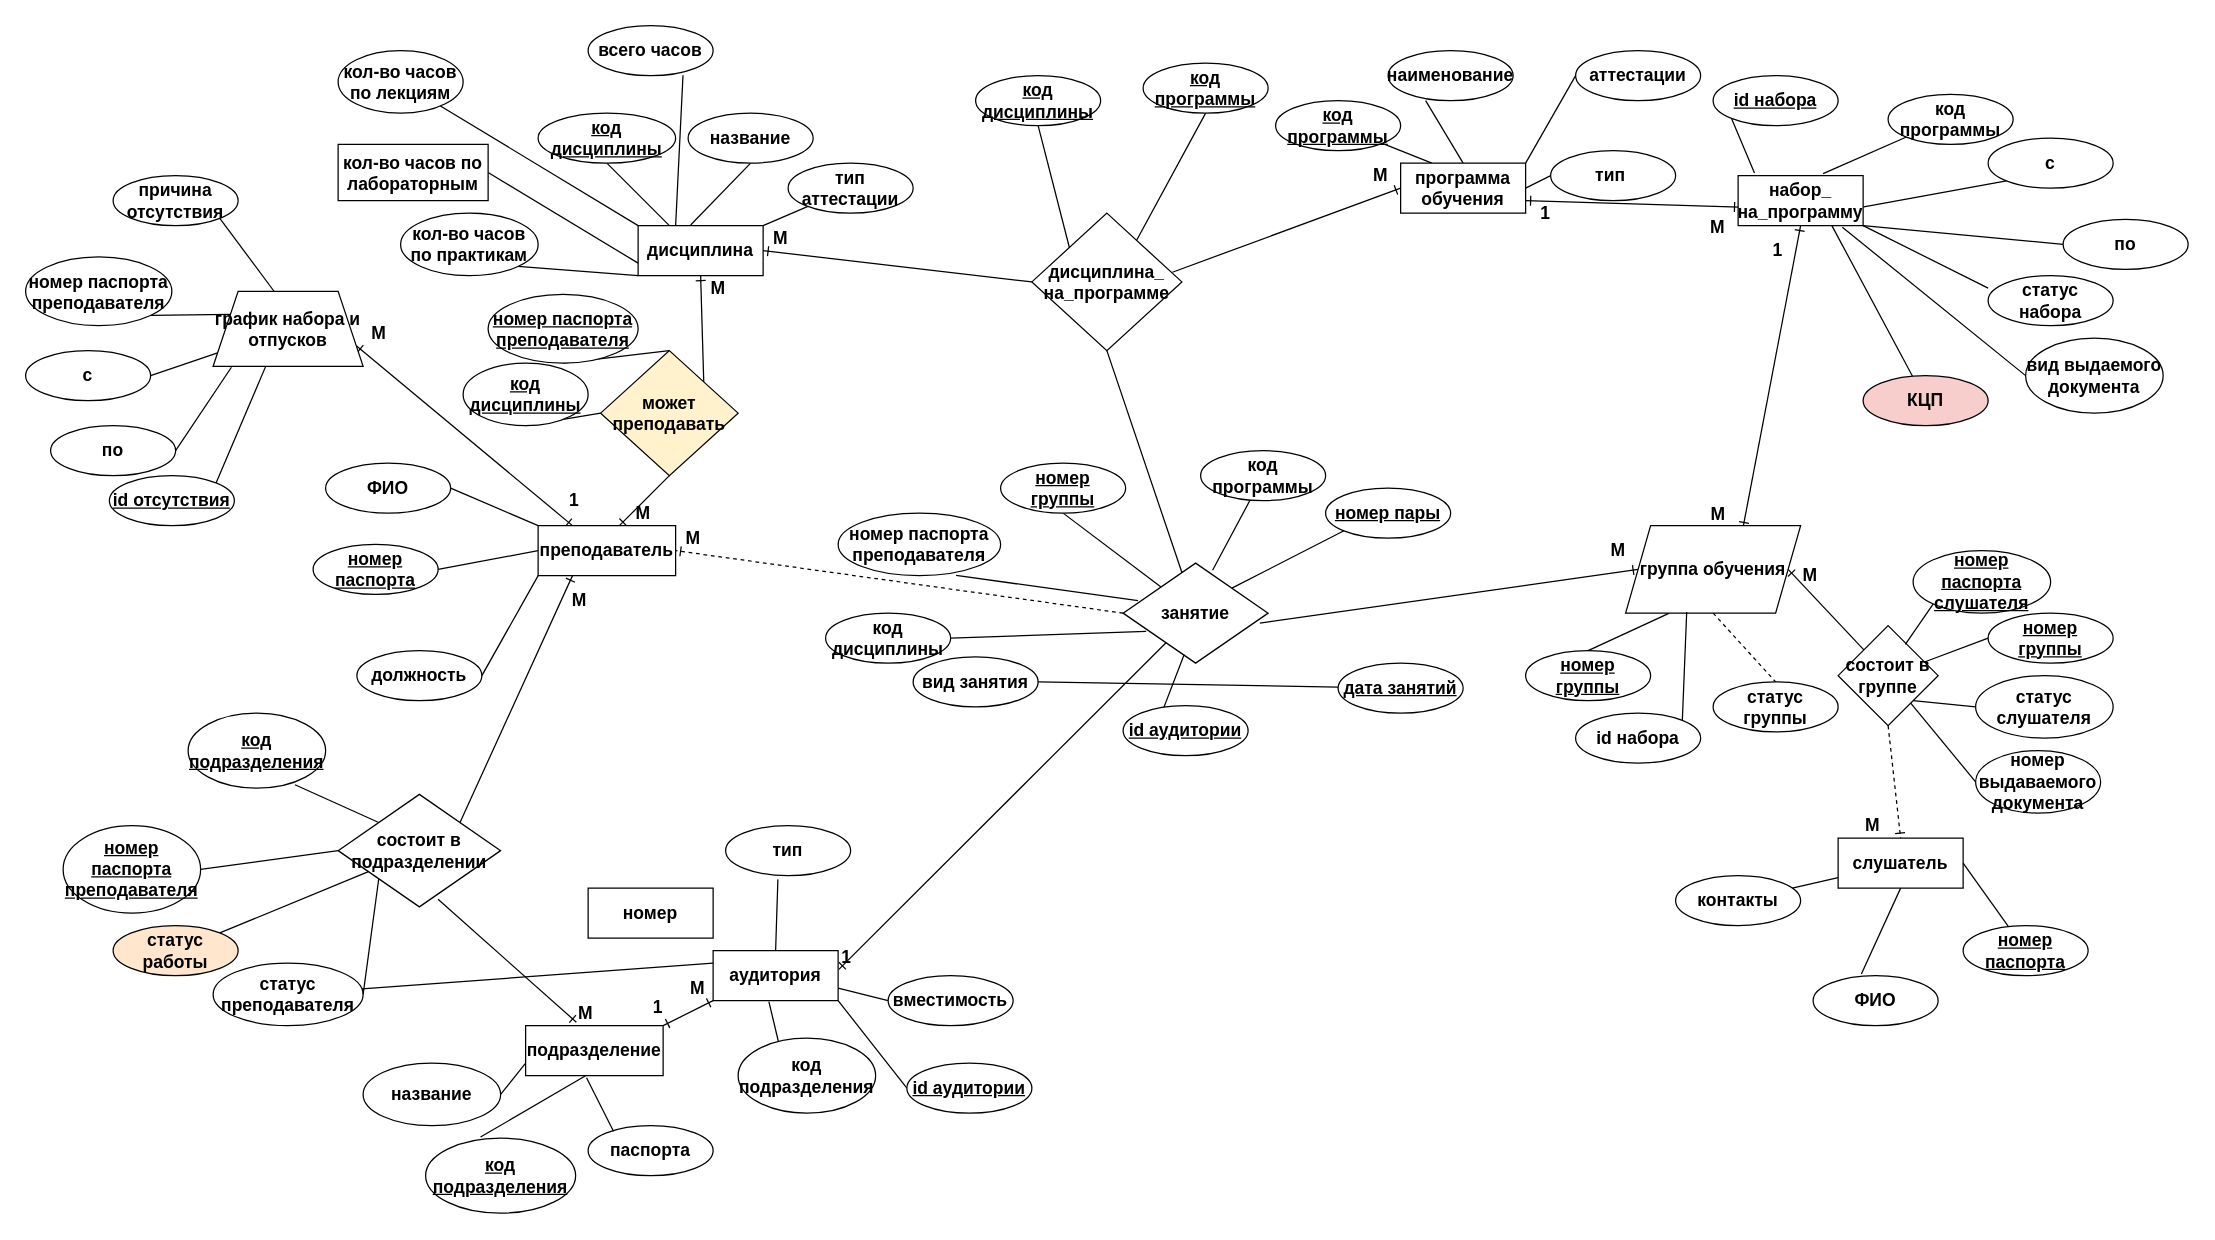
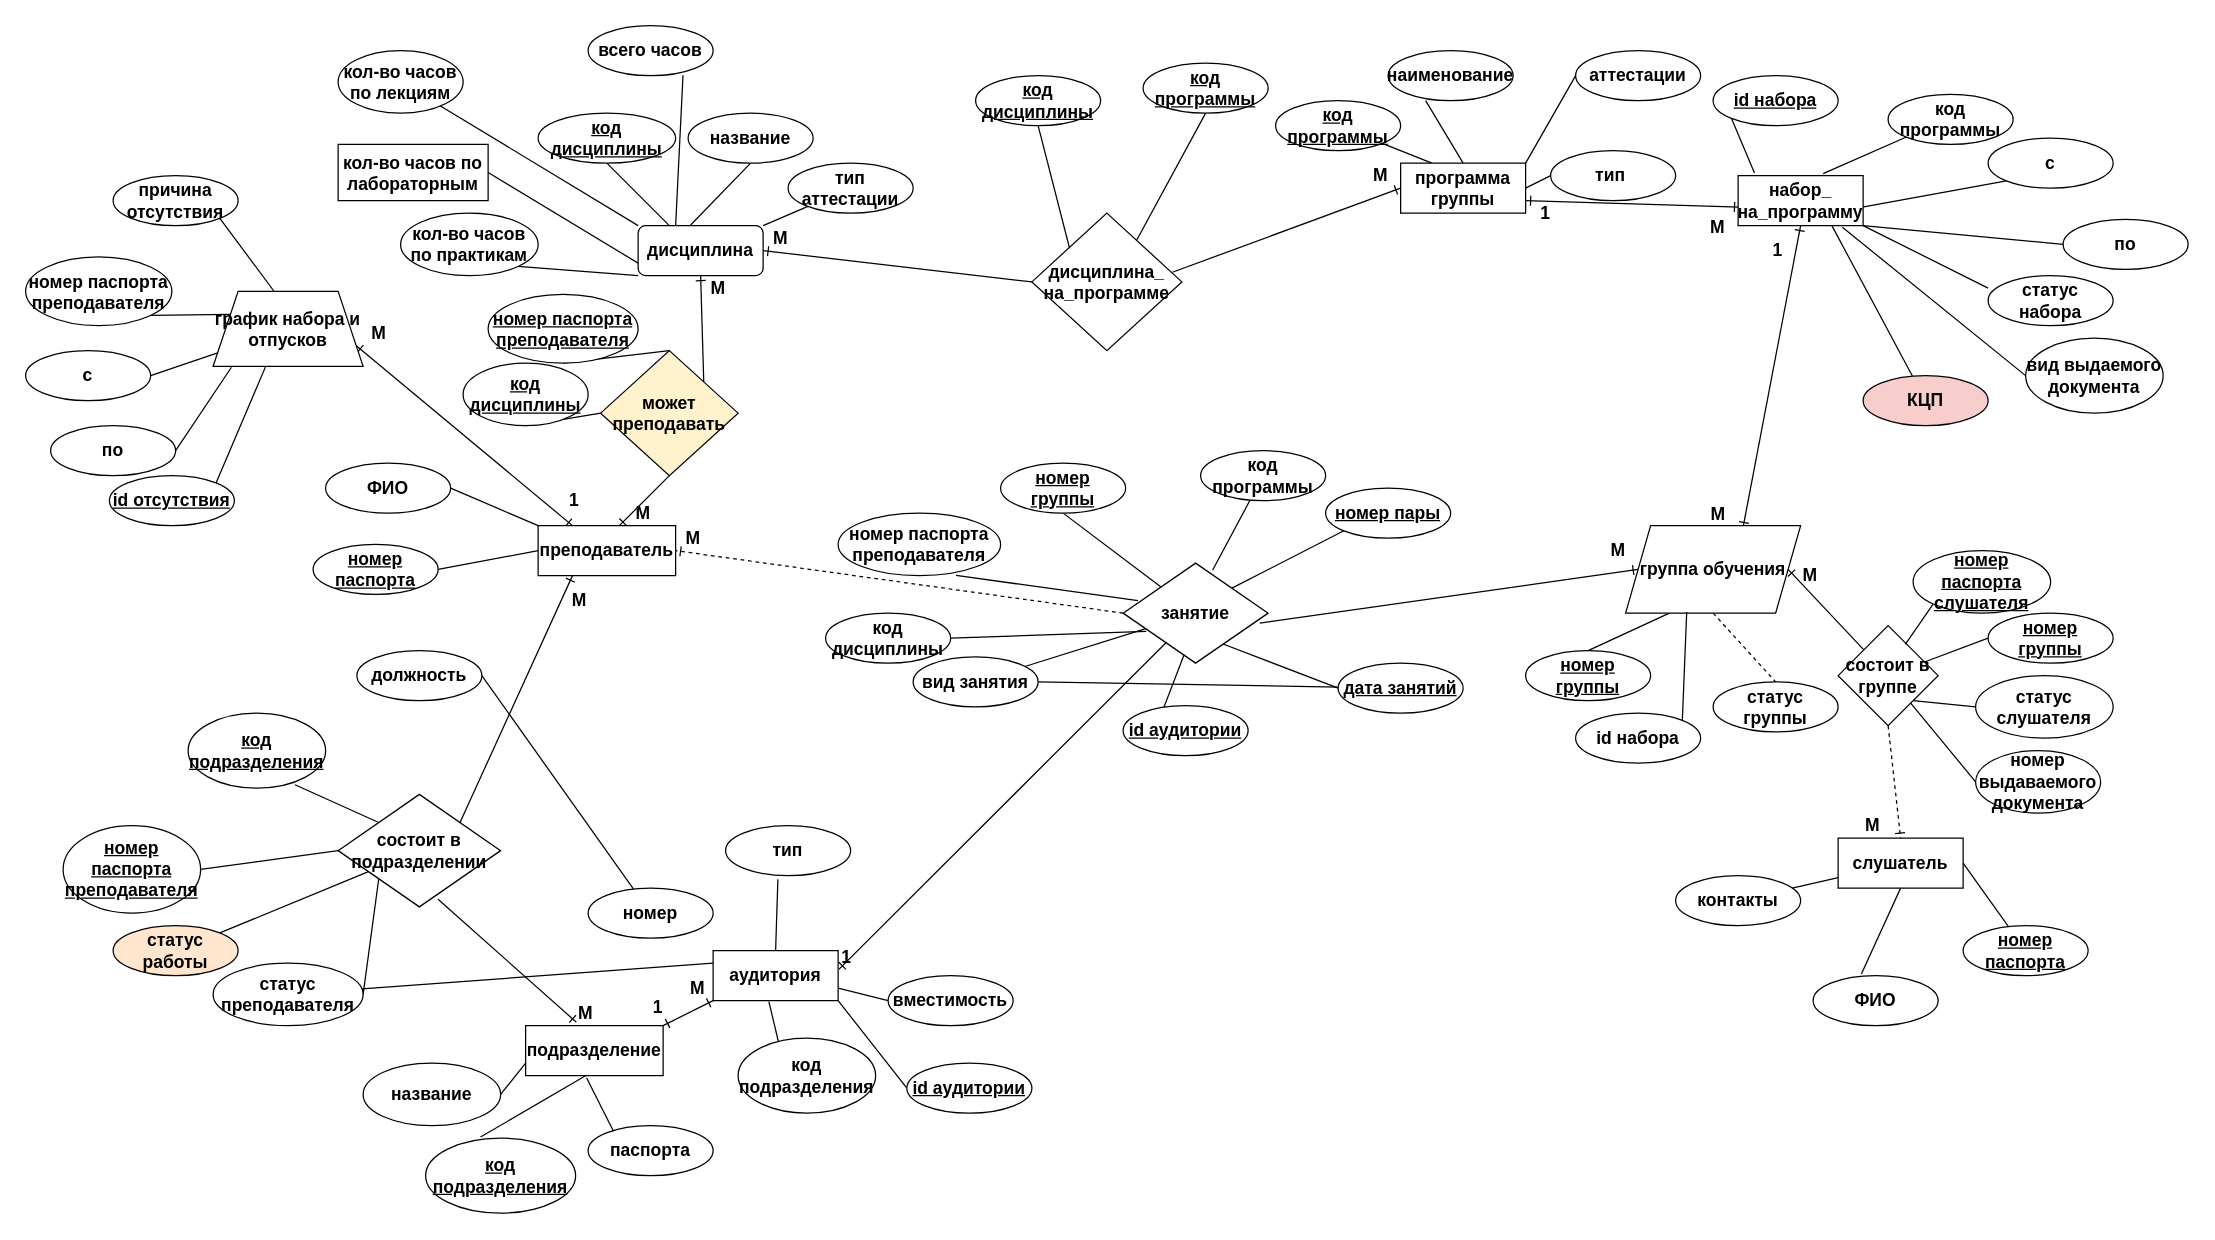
(1463, 188) -> (1463, 188)
(701, 251) -> (701, 251)
(1144, 462) -> (1080, 649)
(510, 626) -> (557, 782)
none -> (1277, 665)
(651, 913) -> (651, 913)
